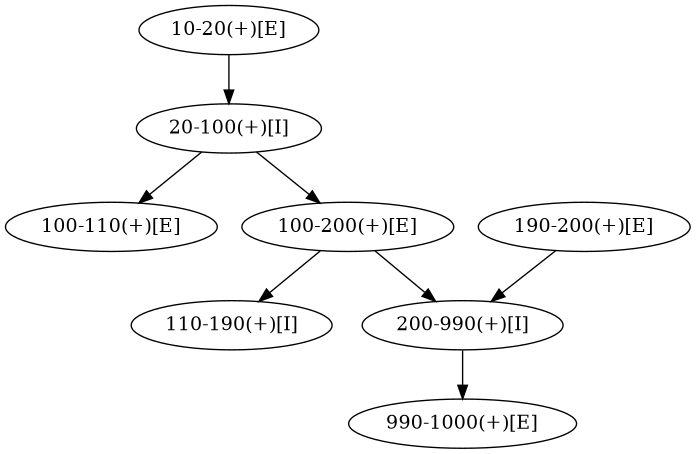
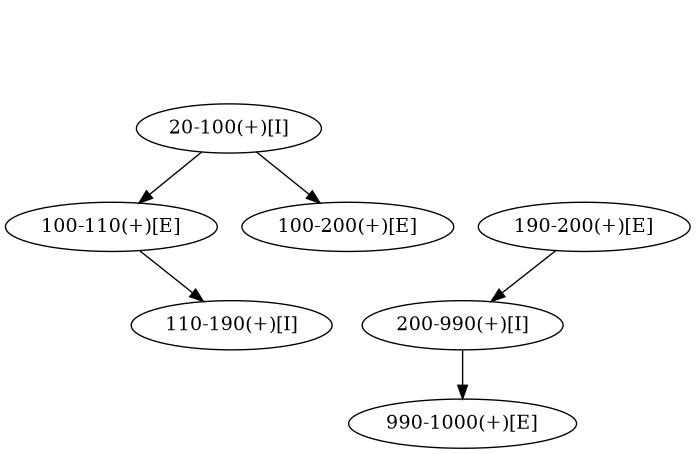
(229, 30) -> none
(295, 272) -> (166, 272)
(400, 272) -> none
